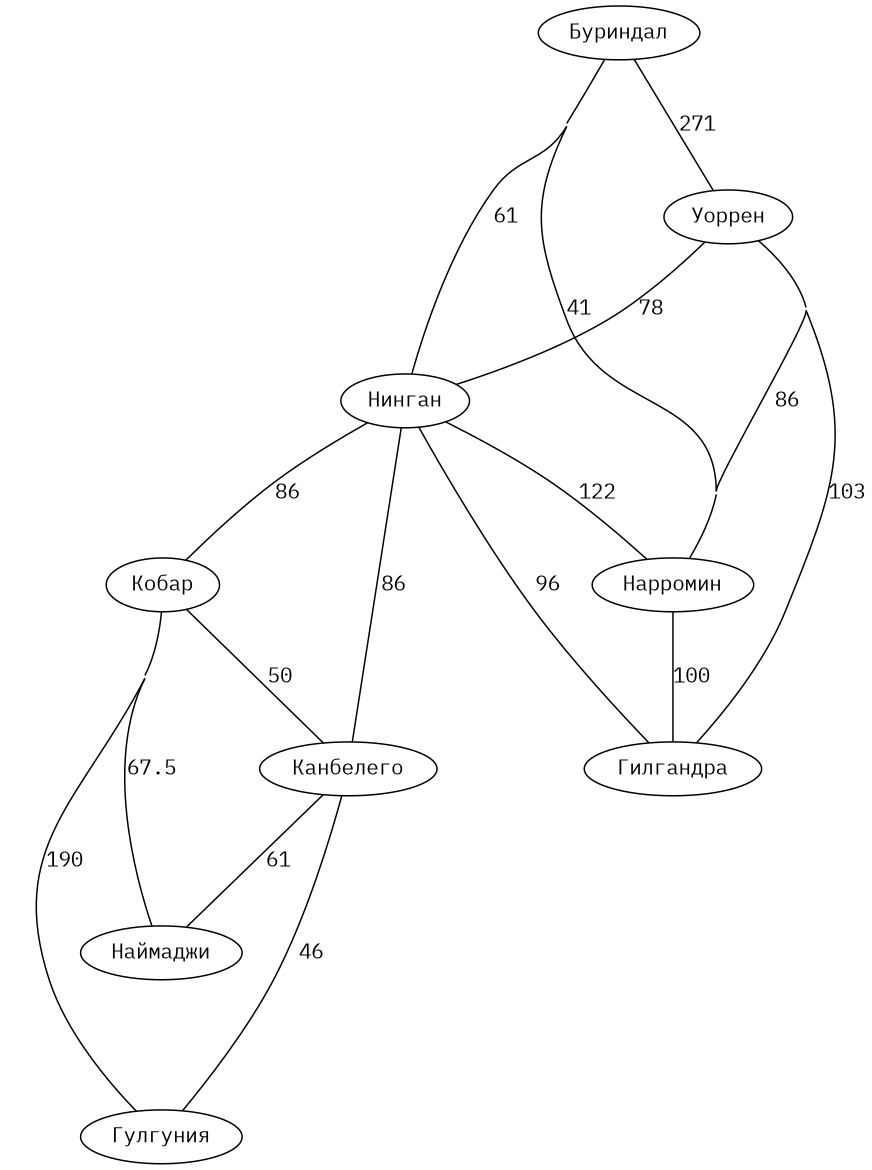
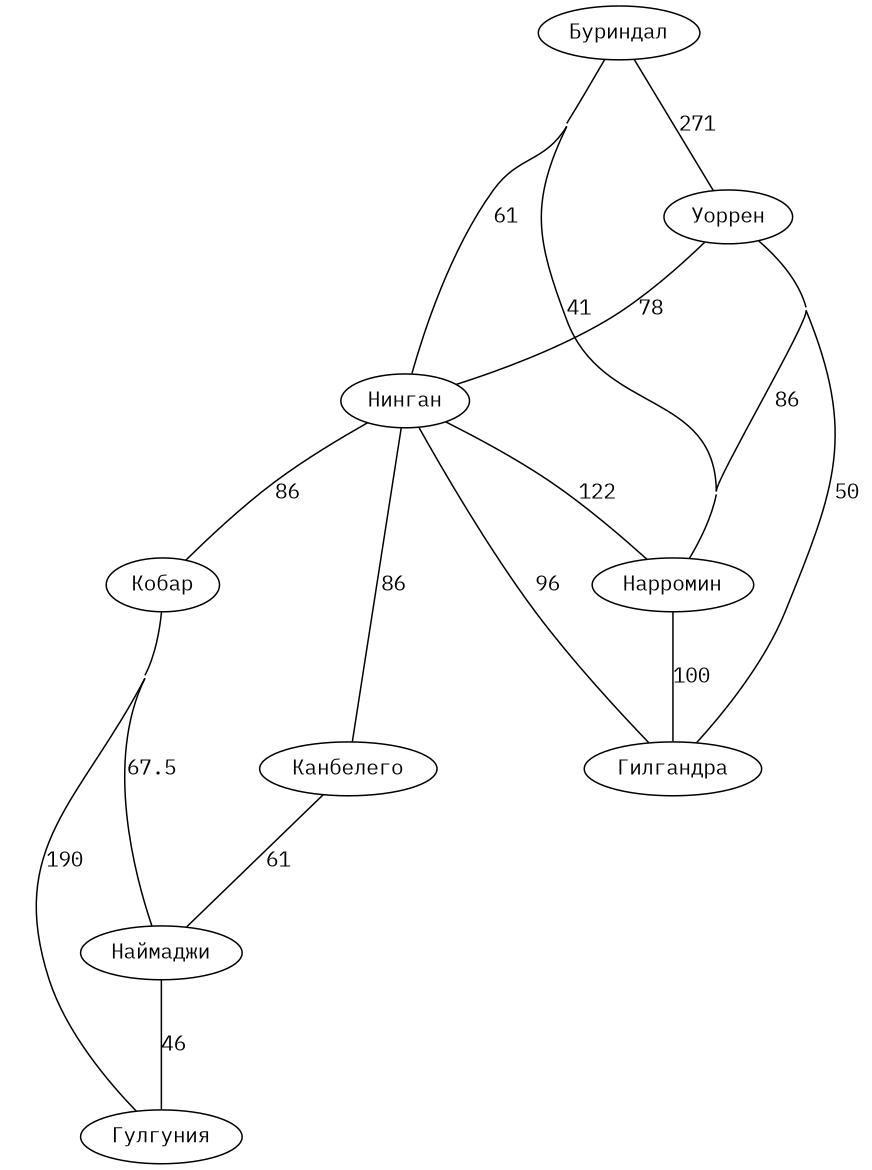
(847, 493) -> (847, 493)
(255, 676) -> none
(282, 963) -> (161, 1045)
